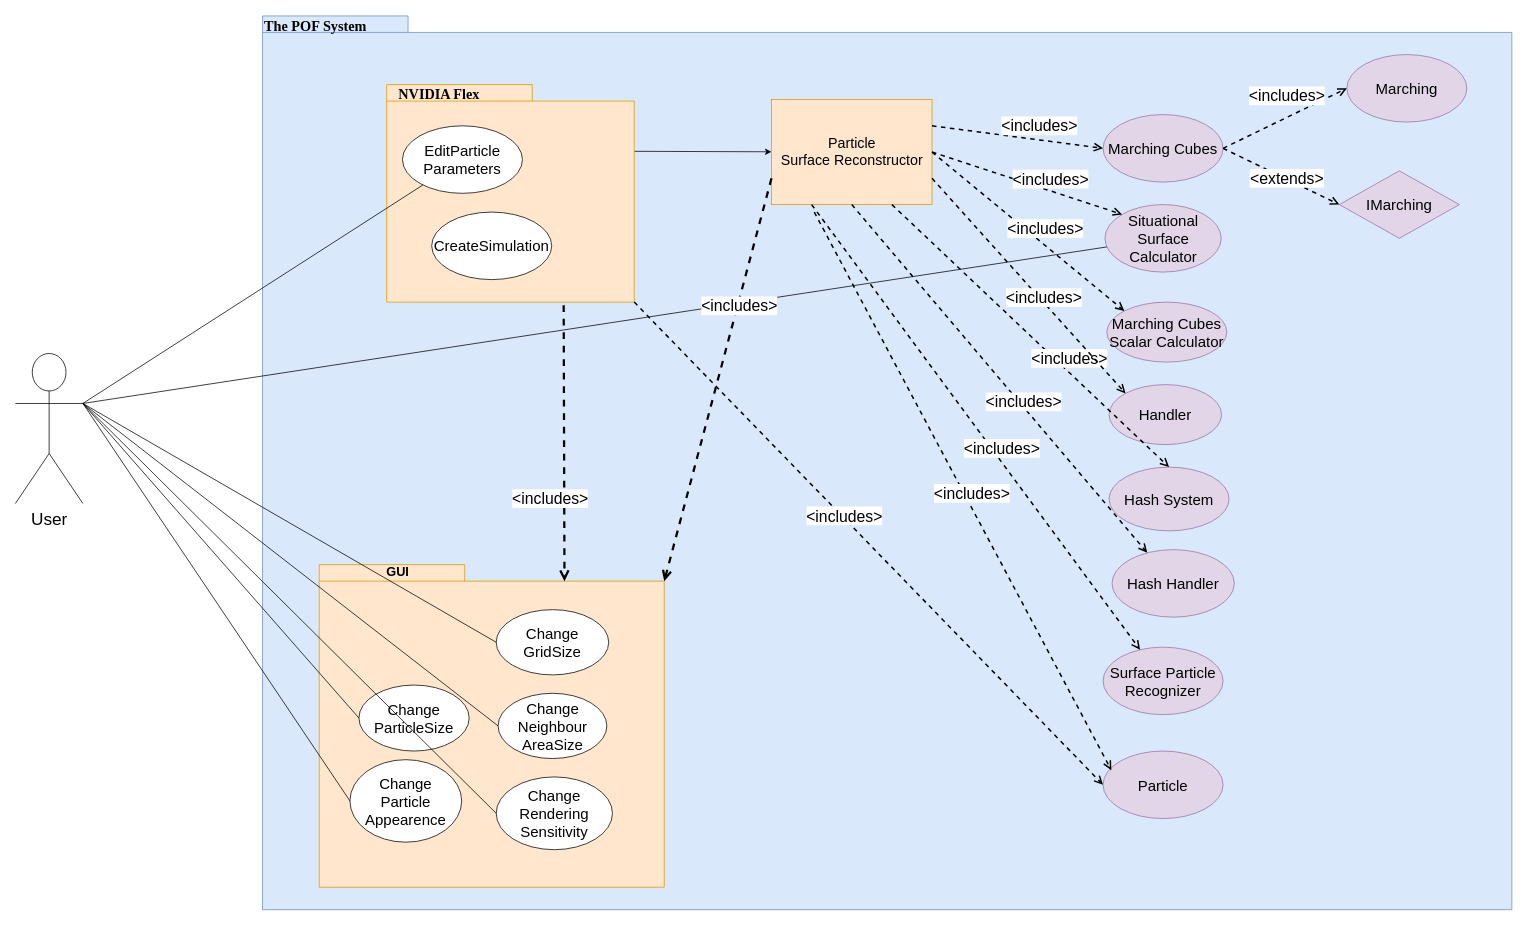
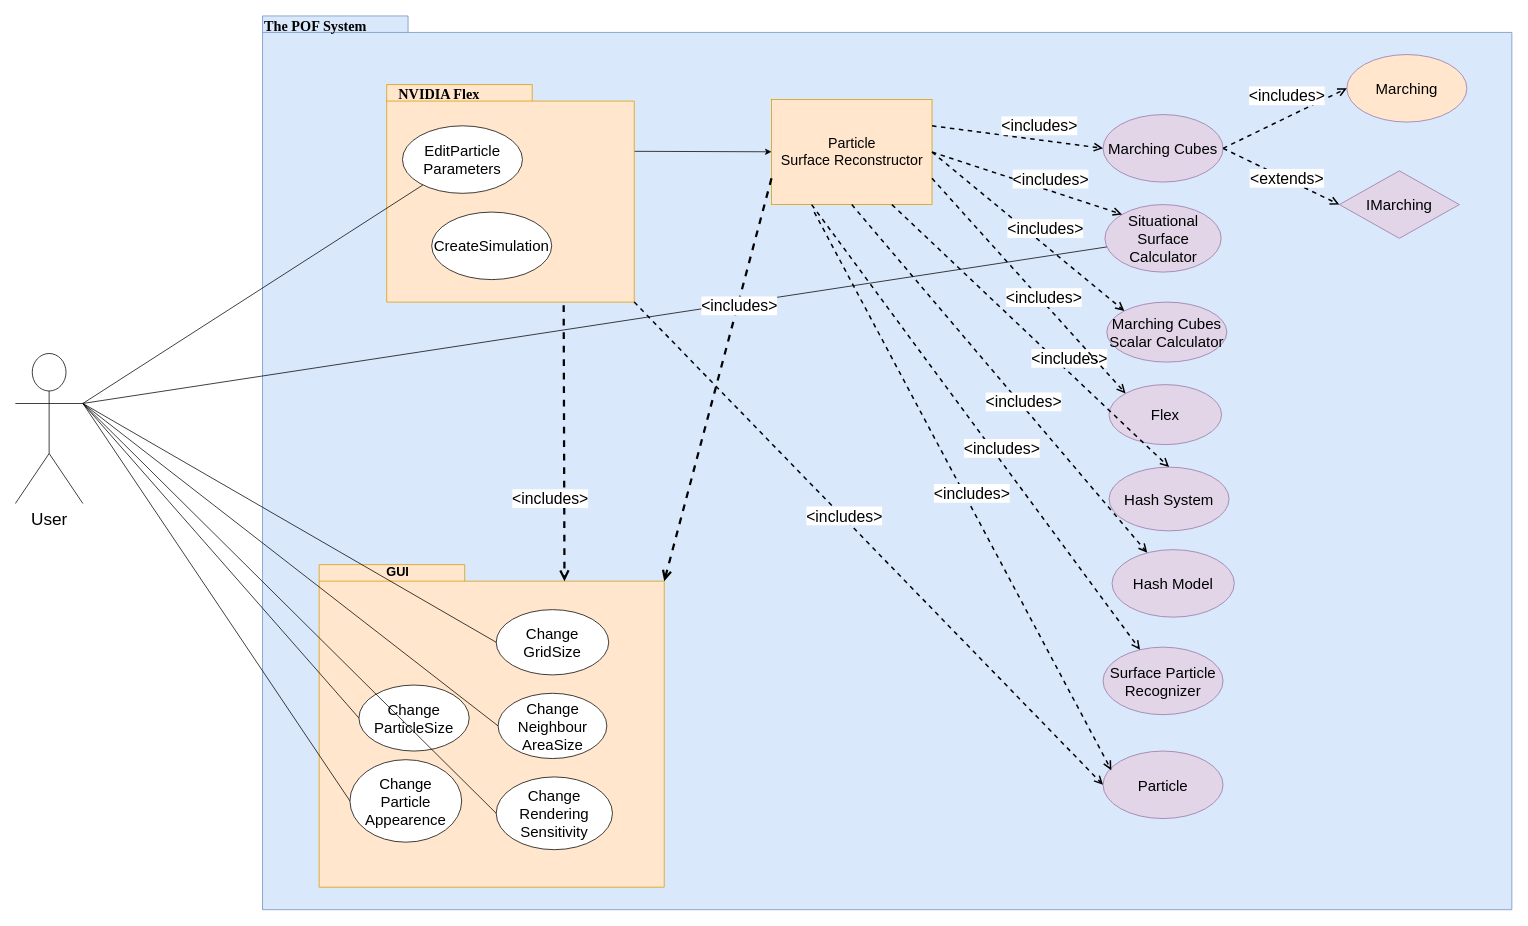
(1407, 88) -> (1407, 88)
(1165, 414) -> (1165, 414)
(1173, 583) -> (1173, 583)
